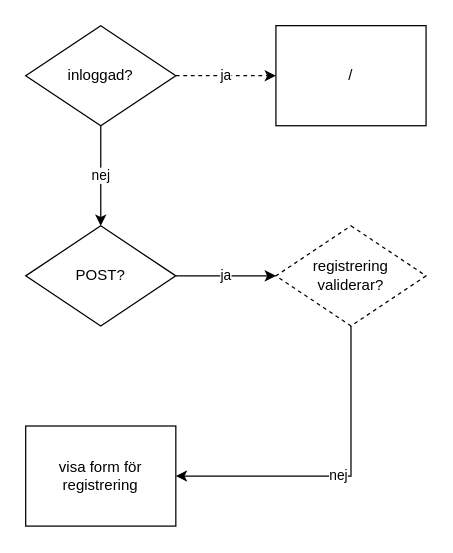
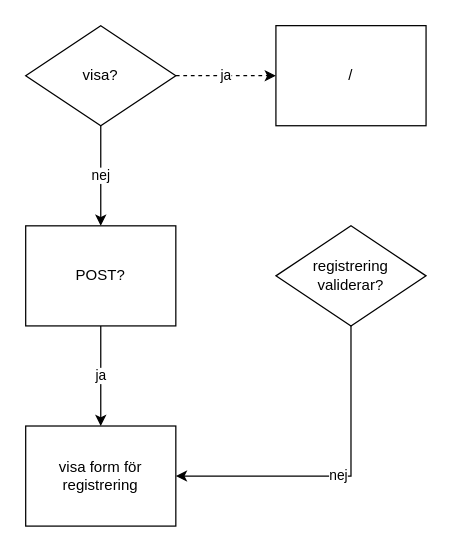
(101, 76) -> (101, 76)
(101, 276) -> (101, 276)
(222, 276) -> (101, 372)
(351, 276) -> (351, 276)
